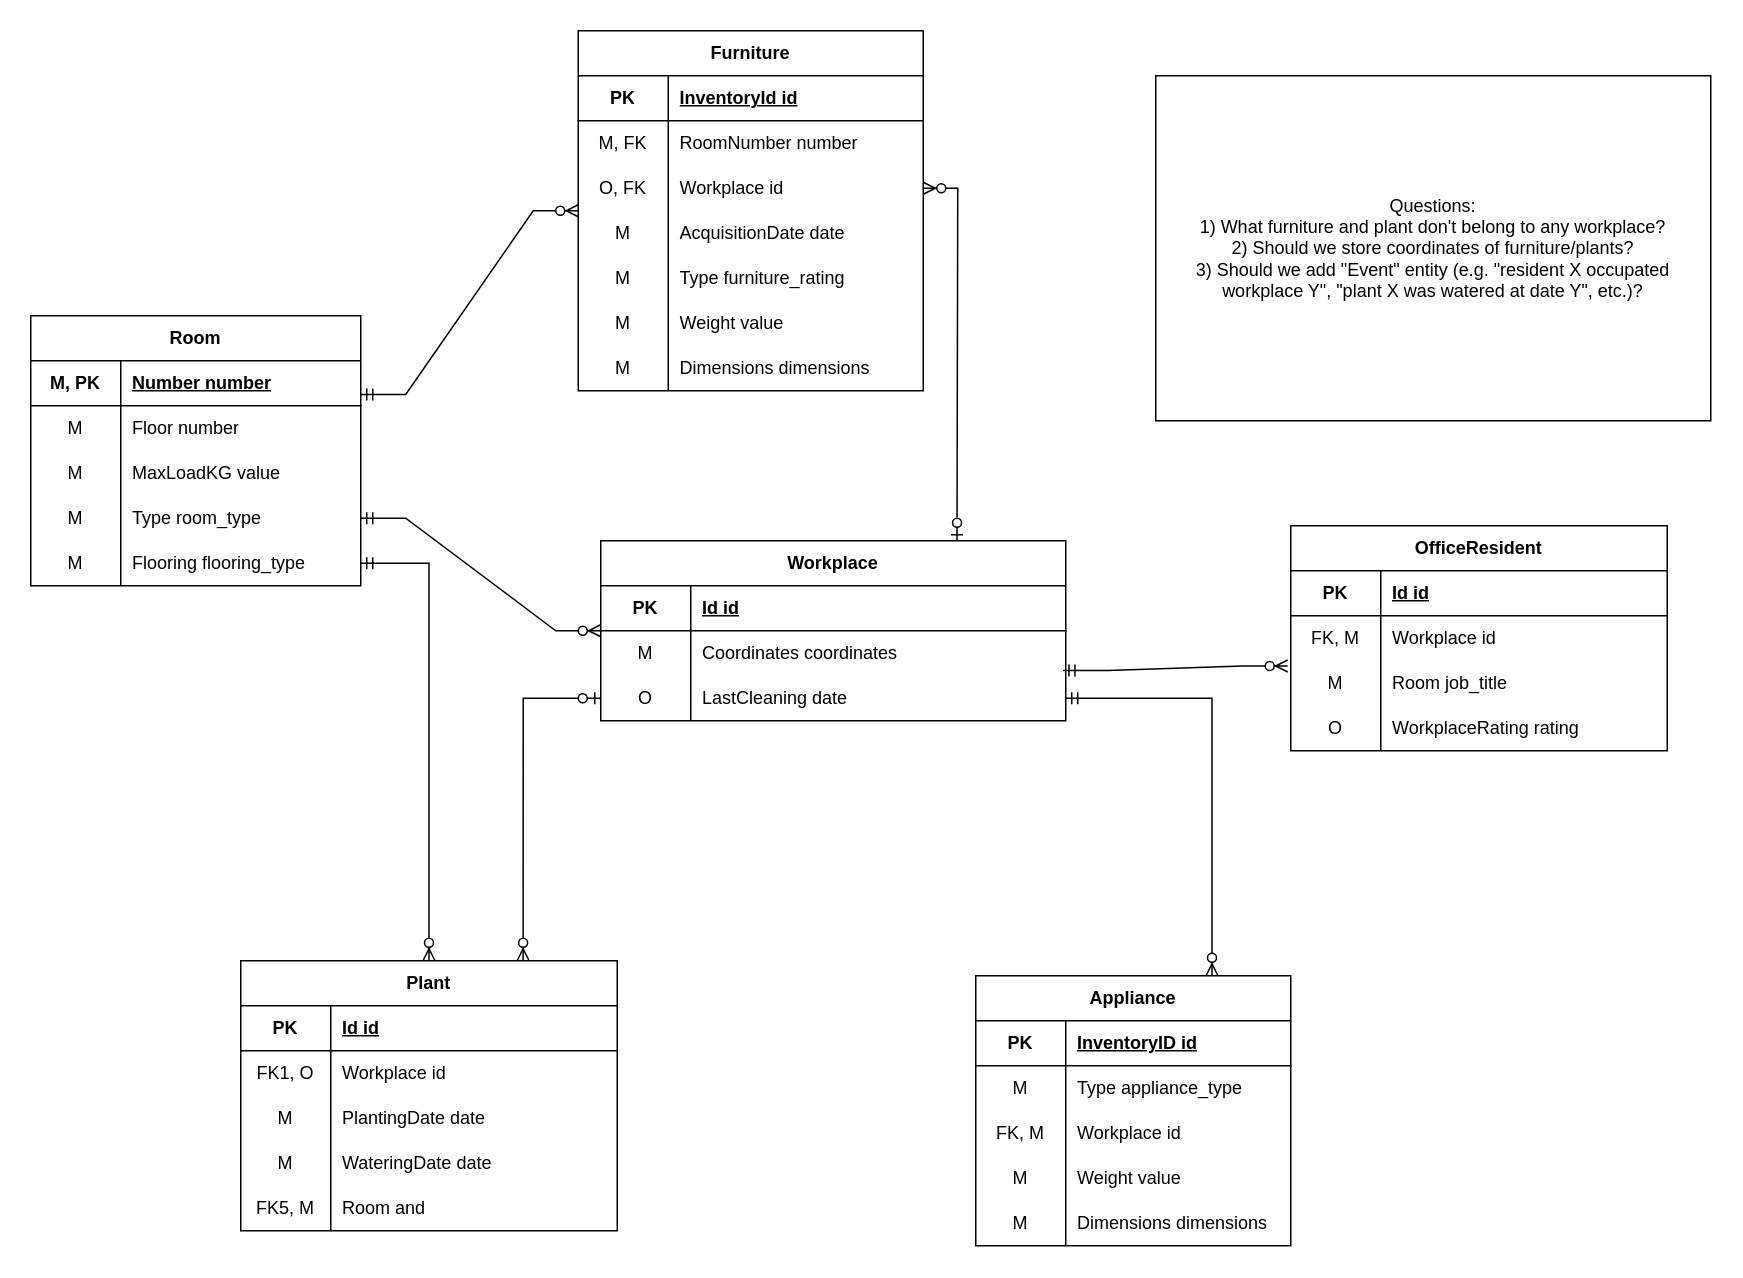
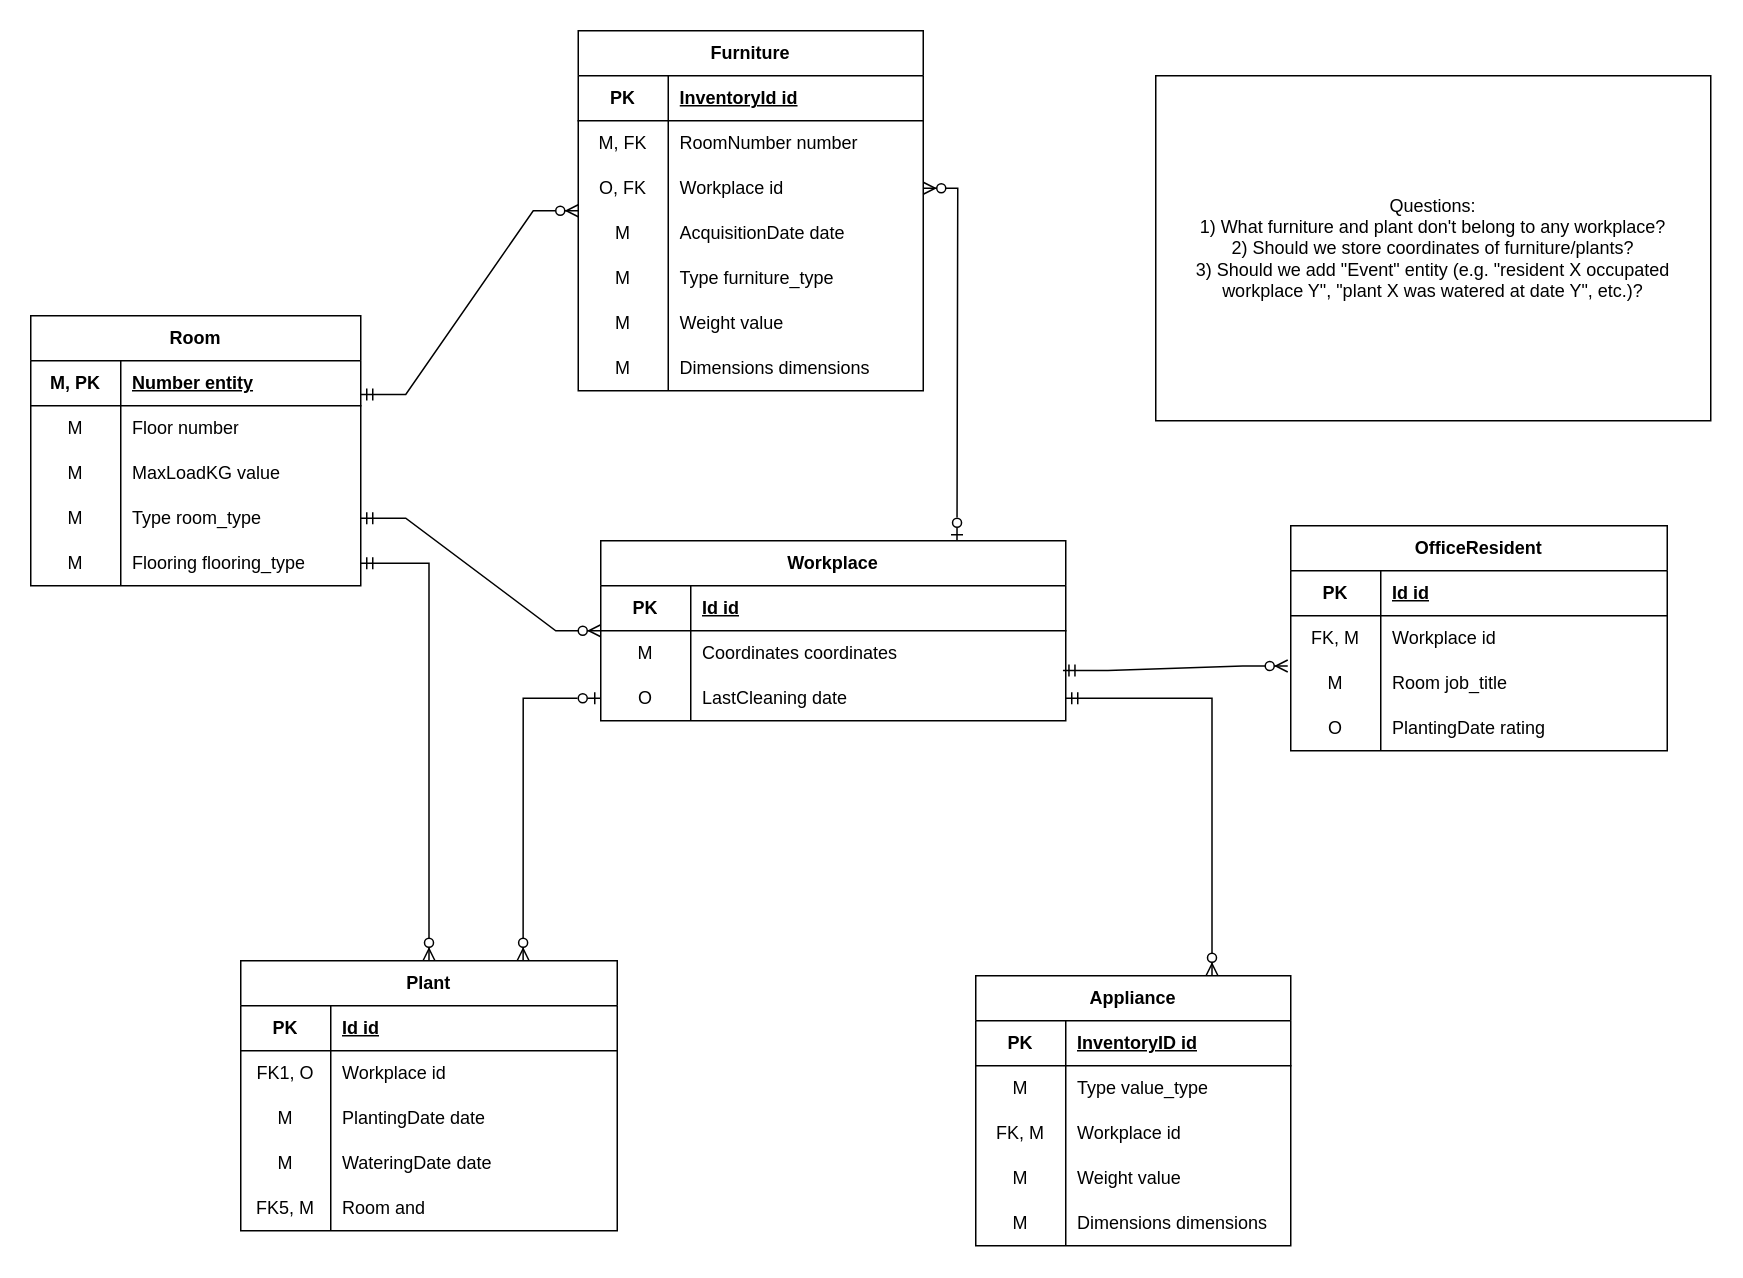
(779, 278) -> (771, 278)
(196, 383) -> (194, 383)
(1494, 728) -> (1479, 728)
(1166, 1088) -> (1149, 1088)
